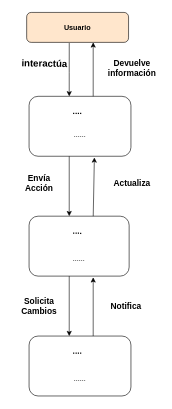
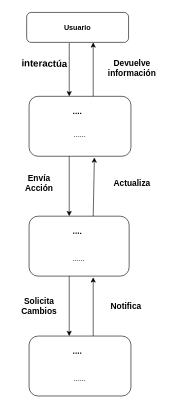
(78, 27) -> (78, 27)
